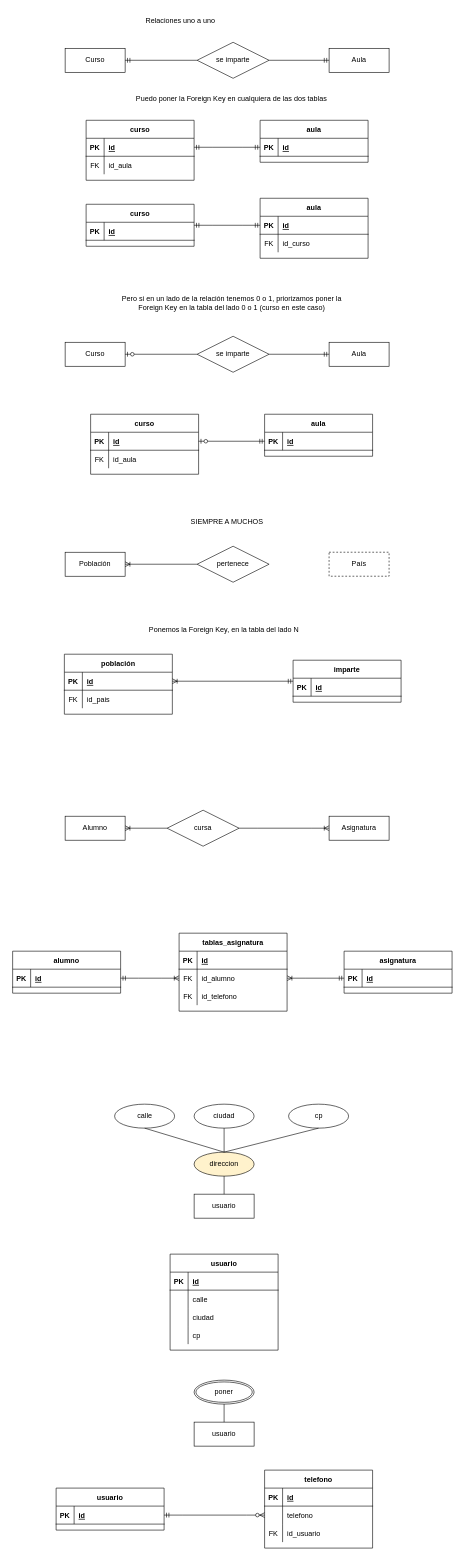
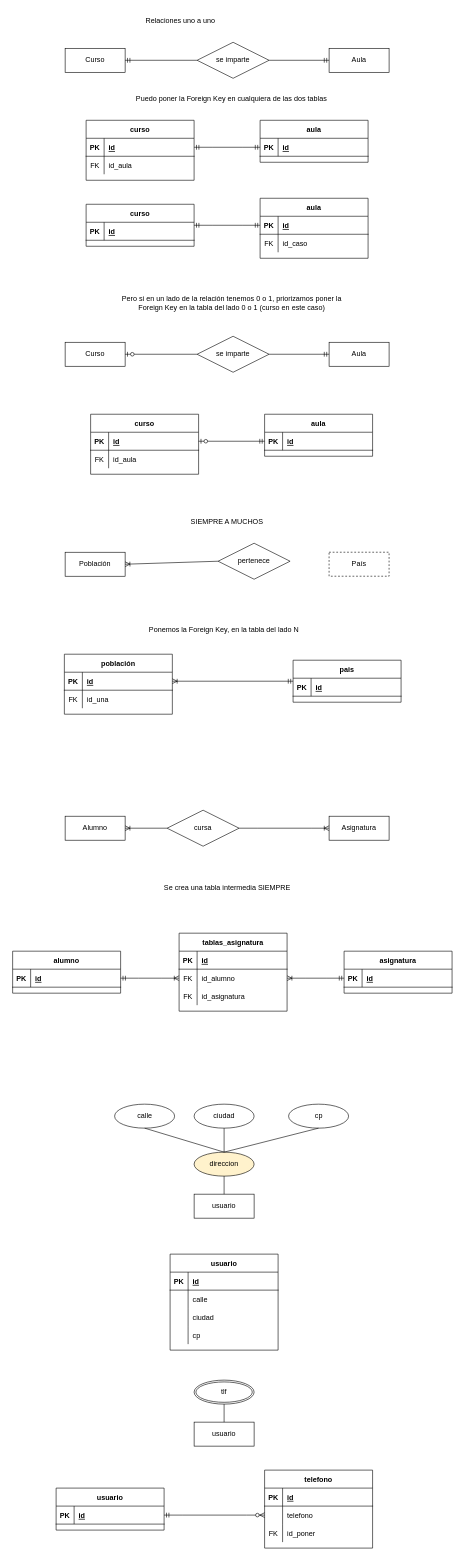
(298, 244) -> (296, 244)
(233, 564) -> (254, 561)
(347, 670) -> (347, 670)
(99, 700) -> (98, 700)
none -> (227, 888)
(222, 997) -> (226, 997)
(224, 1392) -> (224, 1392)
(305, 1534) -> (302, 1534)
